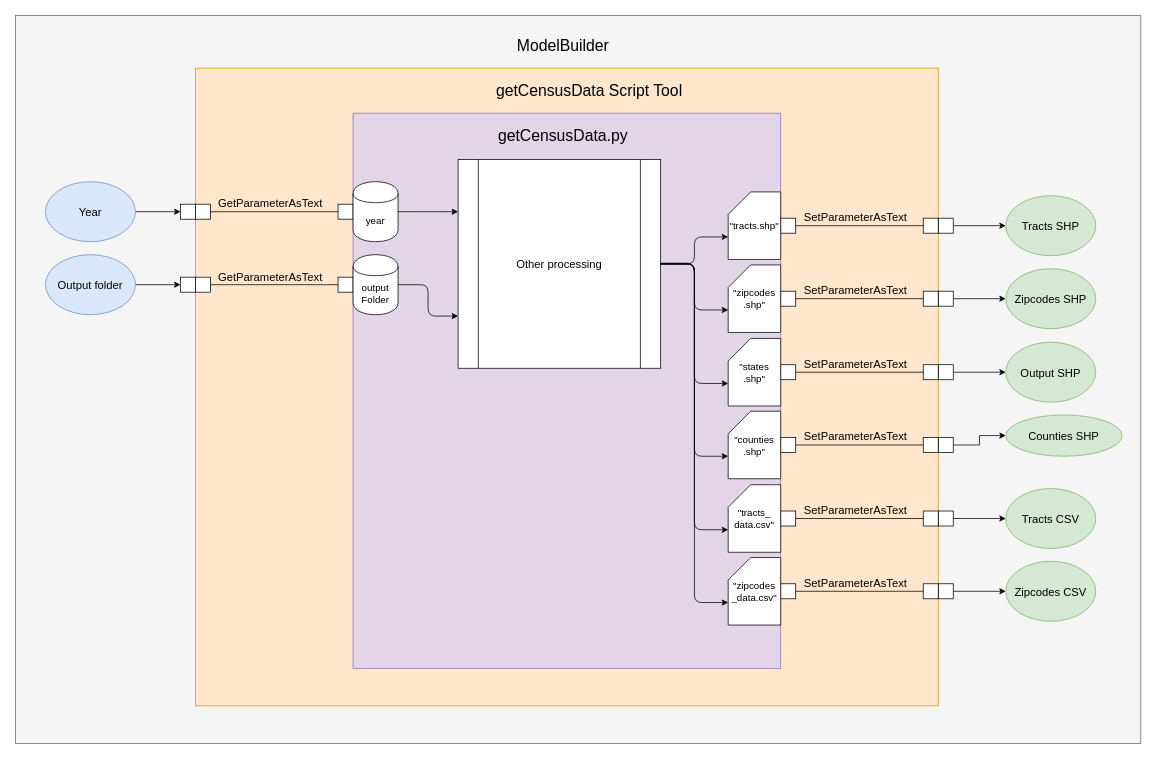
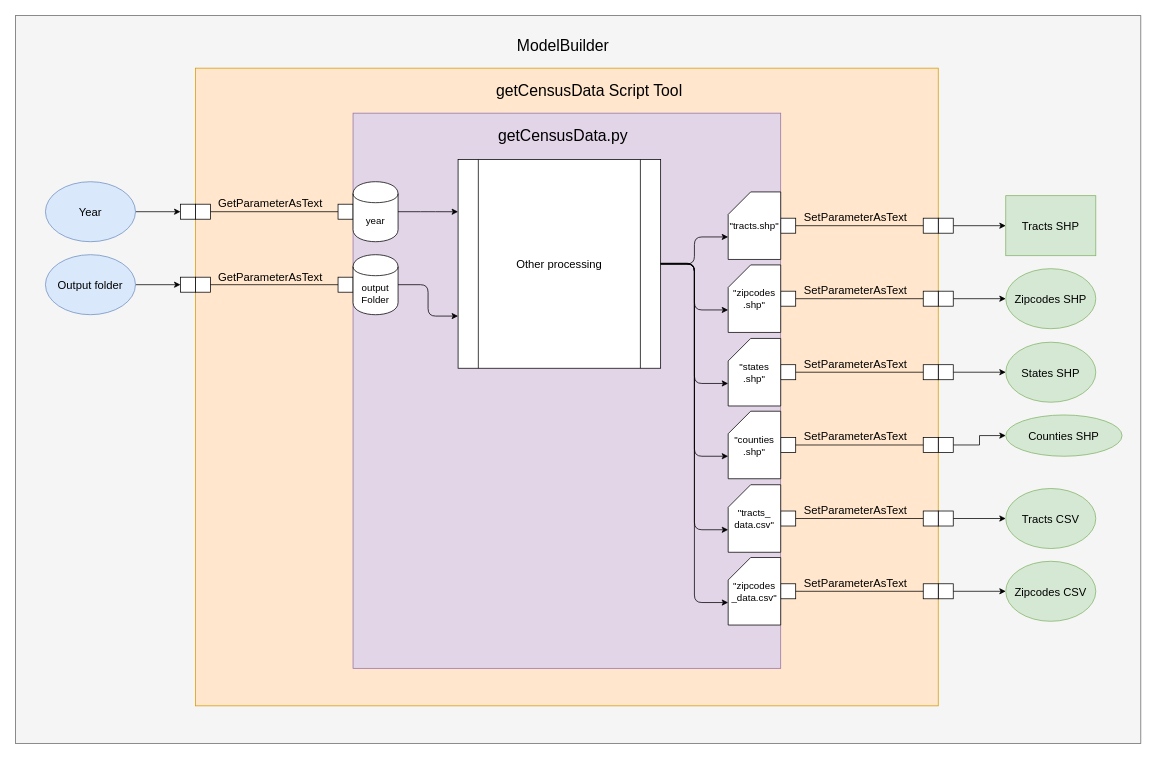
(1050, 226) -> (1050, 226)
(1050, 372) -> (1050, 372)
